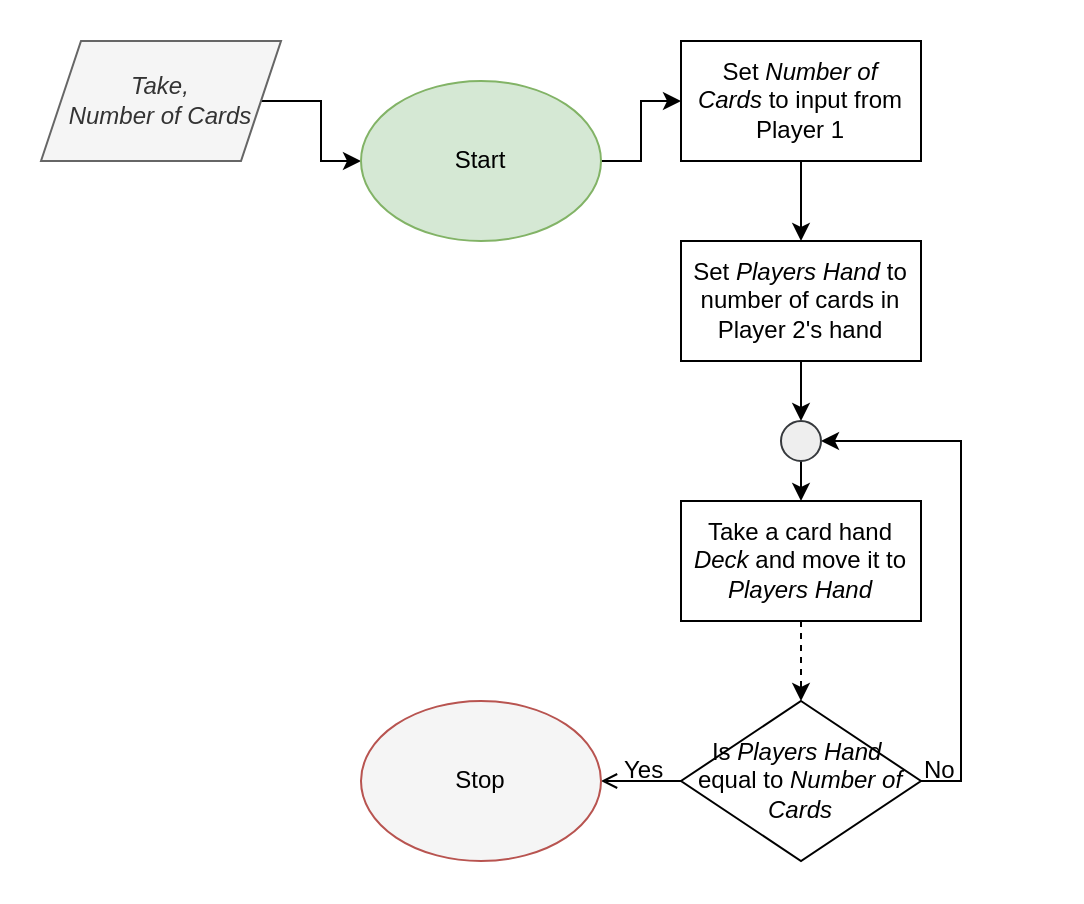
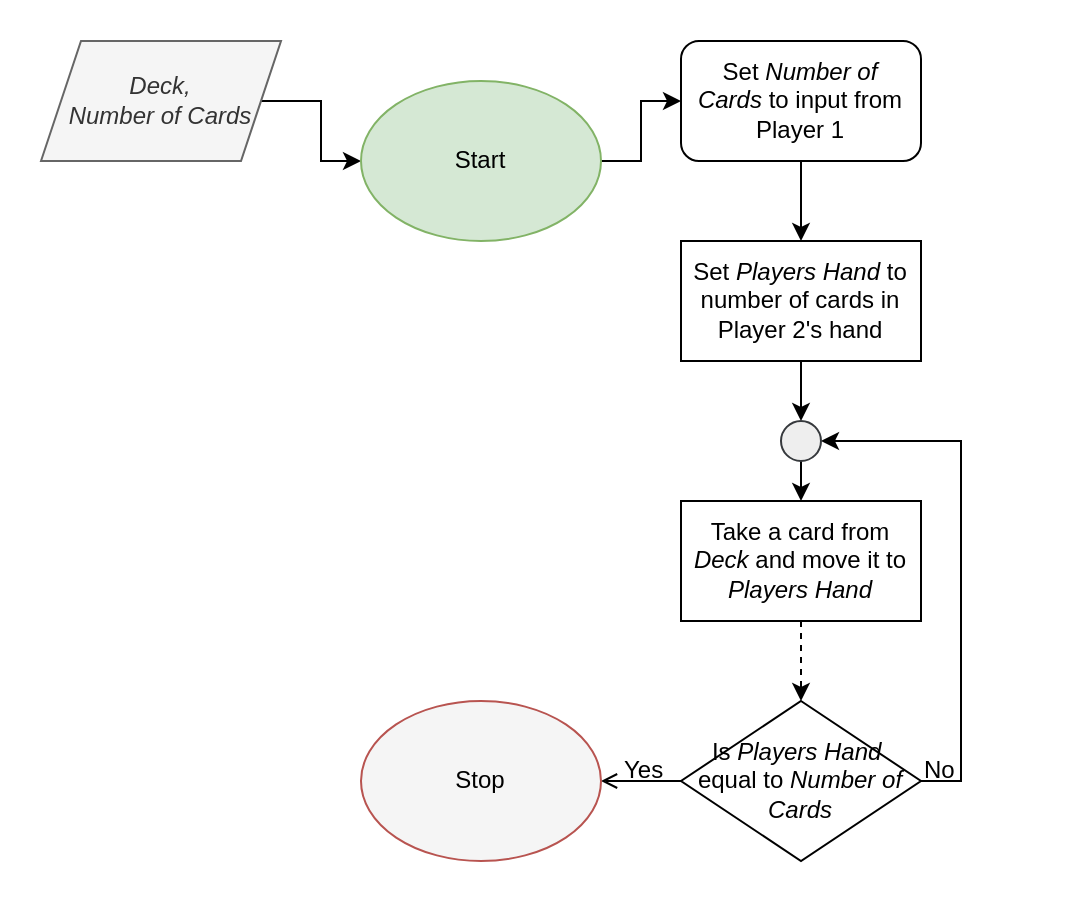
(161, 101) -> (161, 101)
(801, 101) -> (801, 101)
(801, 561) -> (801, 561)
